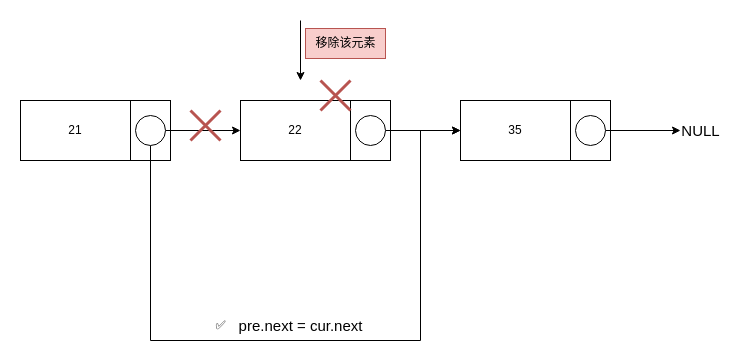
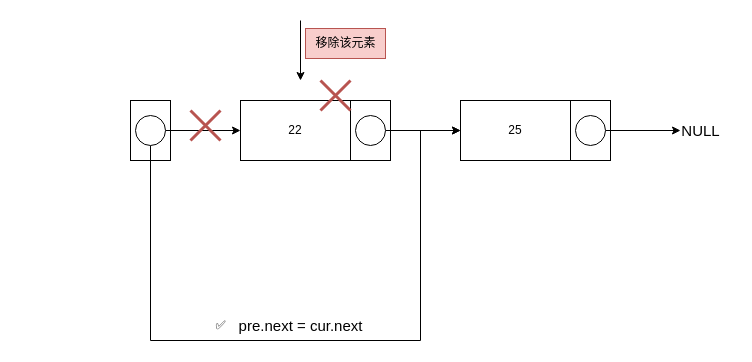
(76, 131) -> none
(516, 131) -> (516, 131)
